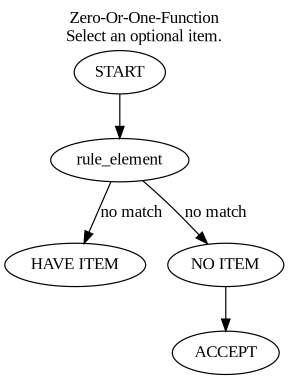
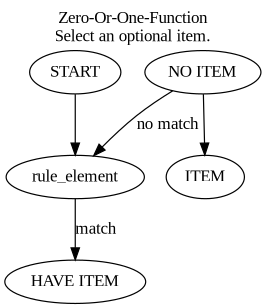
(172, 207) -> (136, 117)
(132, 213) -> (96, 229)
(226, 353) -> (205, 177)
